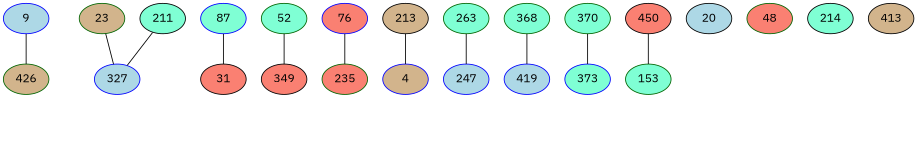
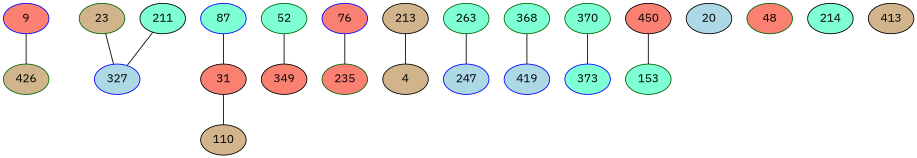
(26, 19) -> (26, 19)
(406, 79) -> (406, 79)
none -> (223, 140)
